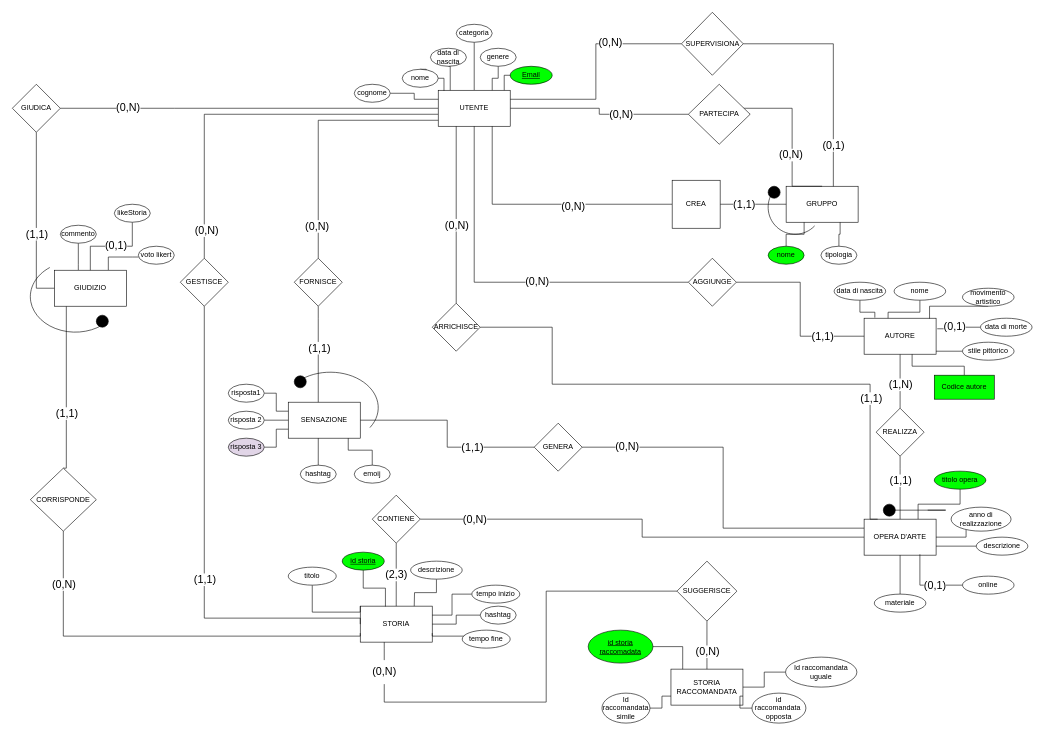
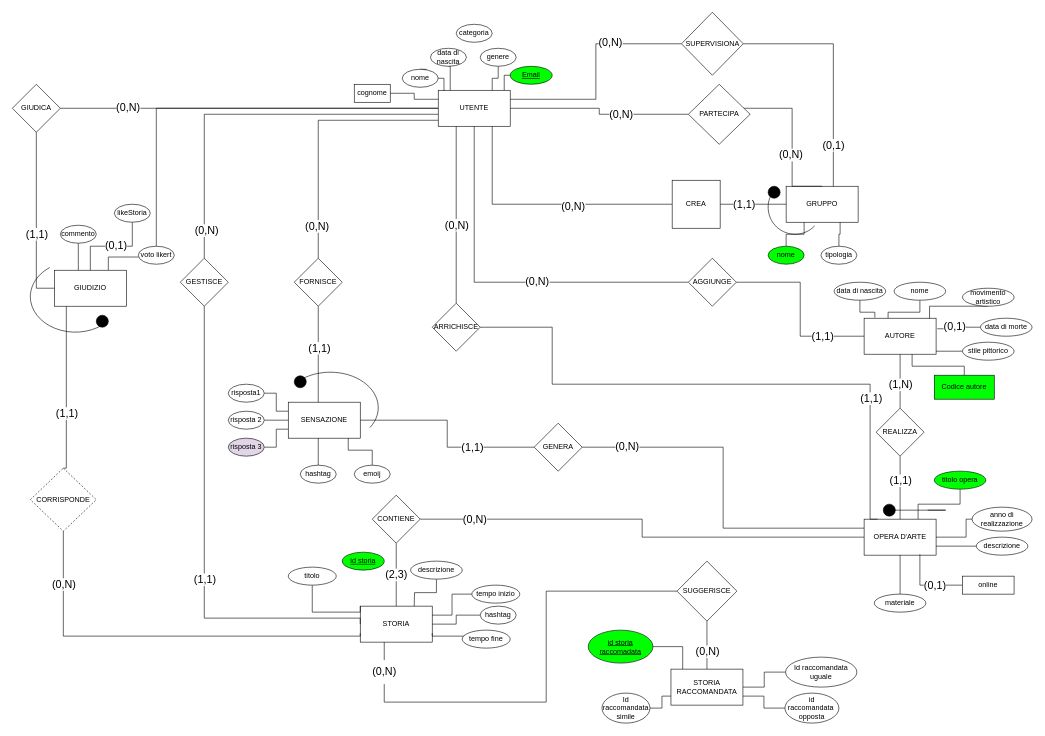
(474, 66) -> (156, 178)
(372, 93) -> (372, 93)
(63, 500) -> (63, 500)
(981, 519) -> (1002, 519)
(989, 585) -> (989, 585)
(374, 588) -> none
(779, 708) -> (812, 708)
